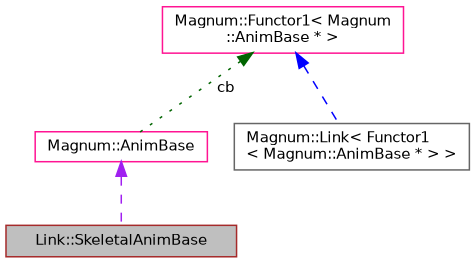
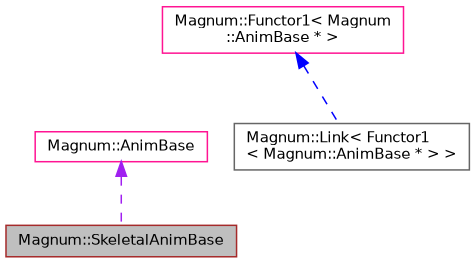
(190, 97) -> none
(121, 241) -> (121, 241)
